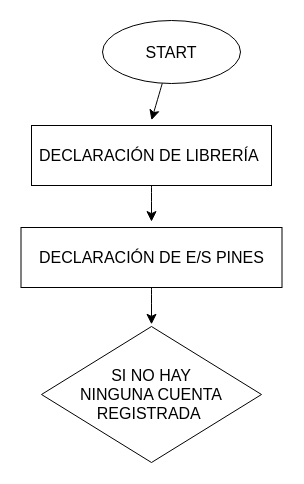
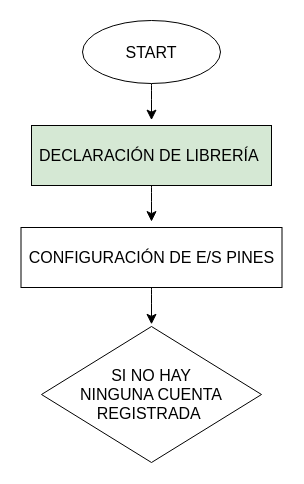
(172, 52) -> (152, 52)
(152, 156) -> (152, 156)
(152, 258) -> (152, 258)
